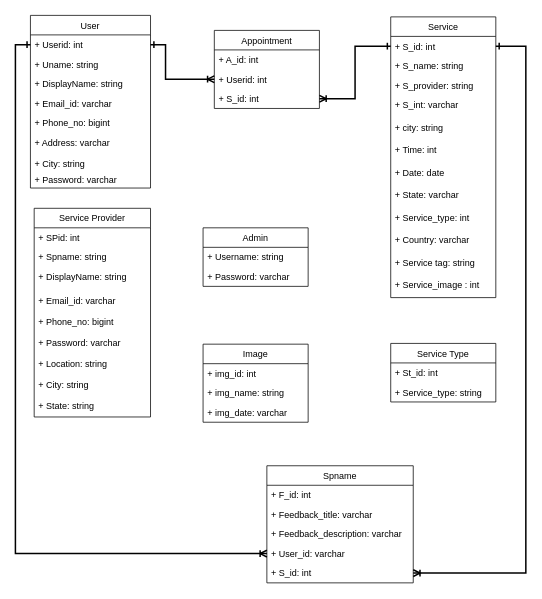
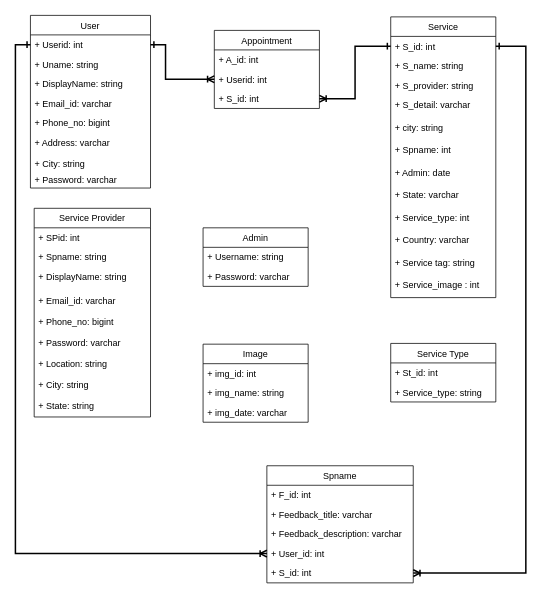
(430, 105) -> (437, 105)
(416, 150) -> (423, 150)
(421, 173) -> (423, 173)
(311, 554) -> (300, 554)
